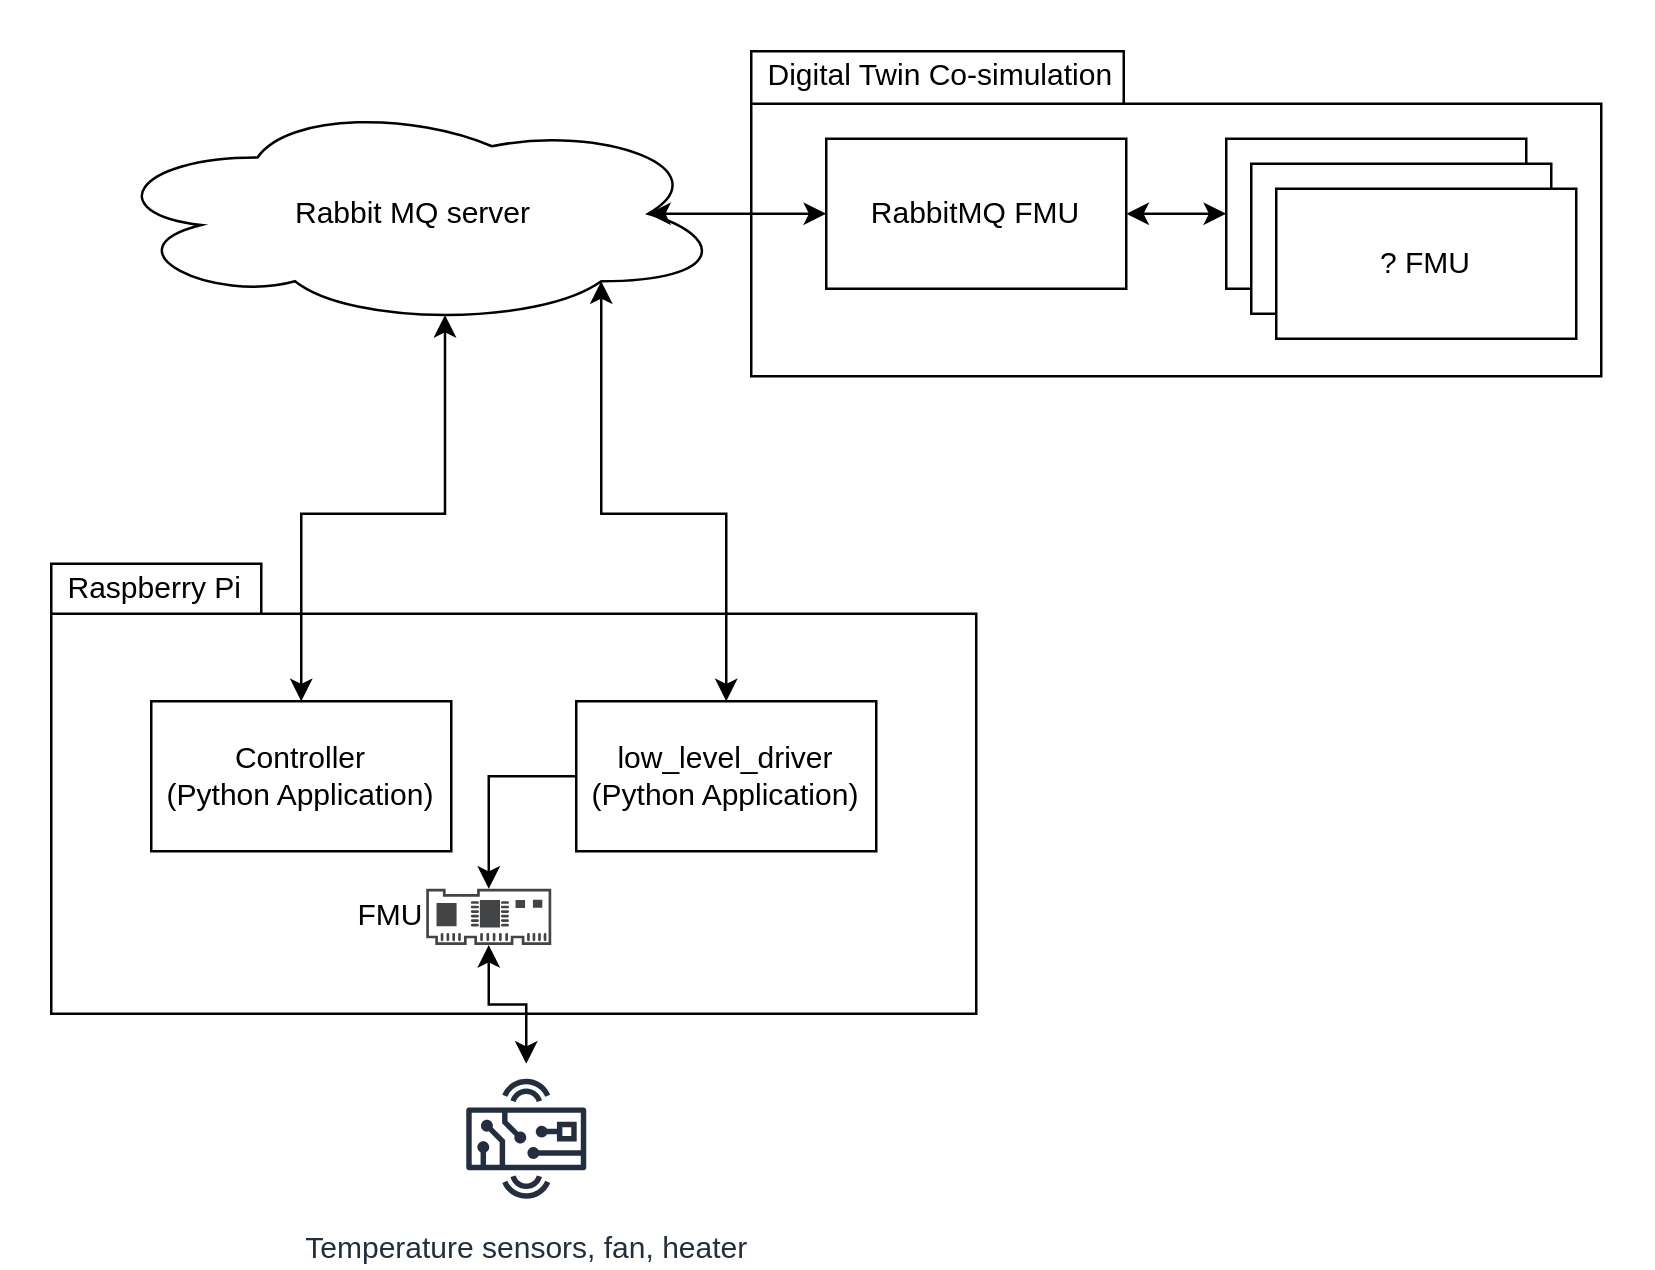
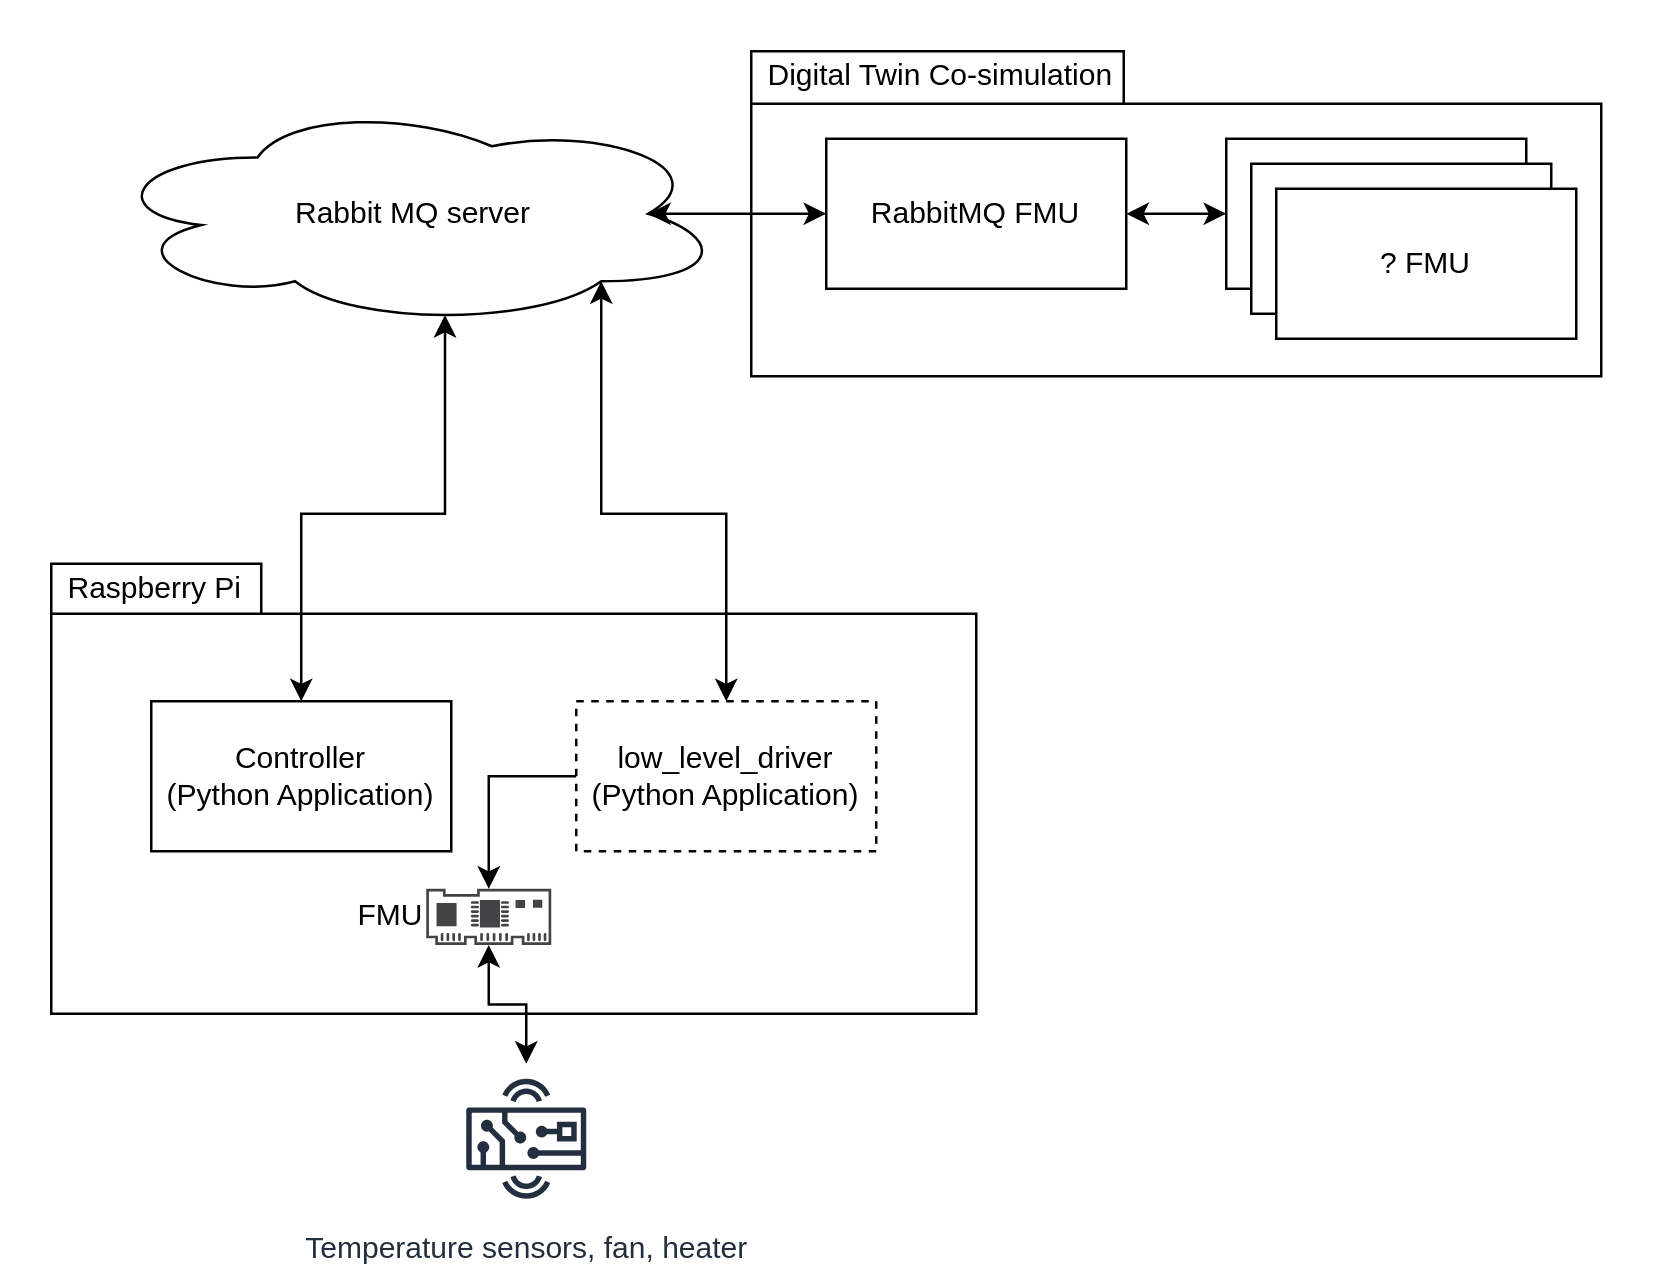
(726, 776) -> (726, 776)
